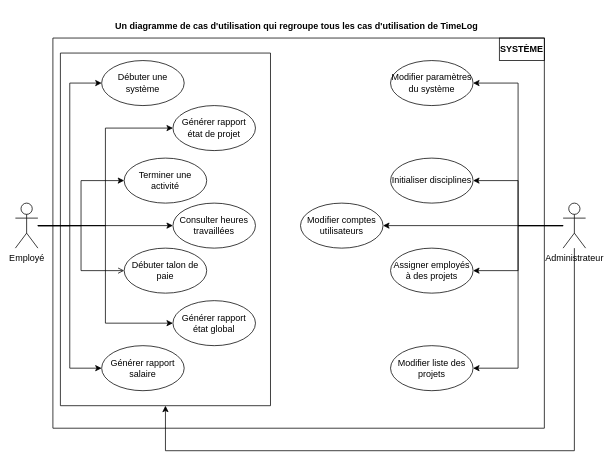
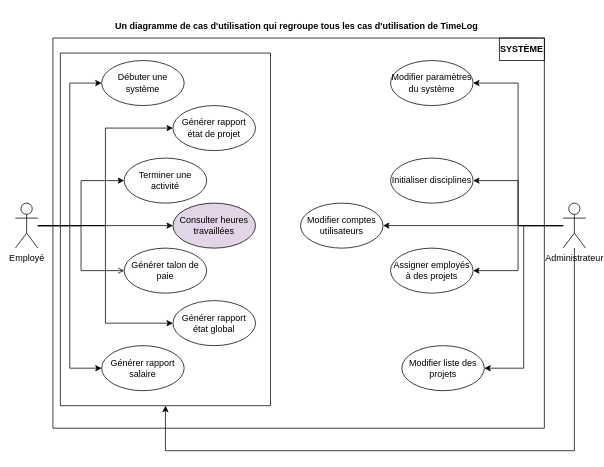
(214, 225) -> (214, 225)
(165, 270) -> (165, 270)
(432, 368) -> (443, 368)
